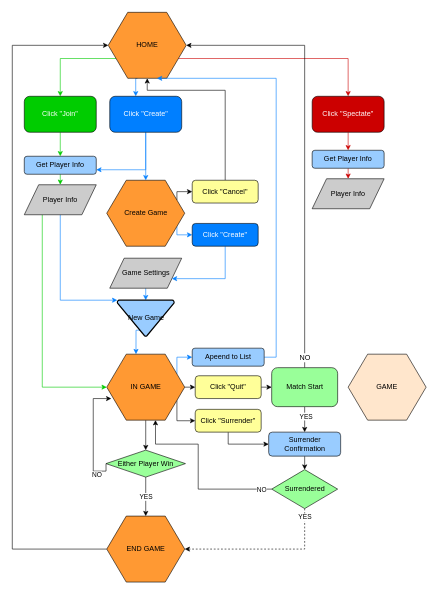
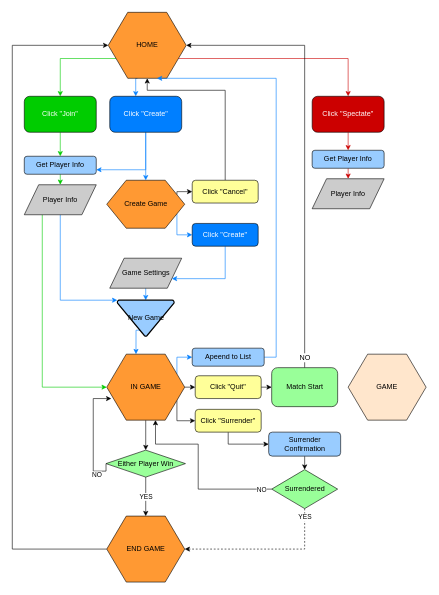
(146, 213) -> (146, 204)
(305, 417) -> none
